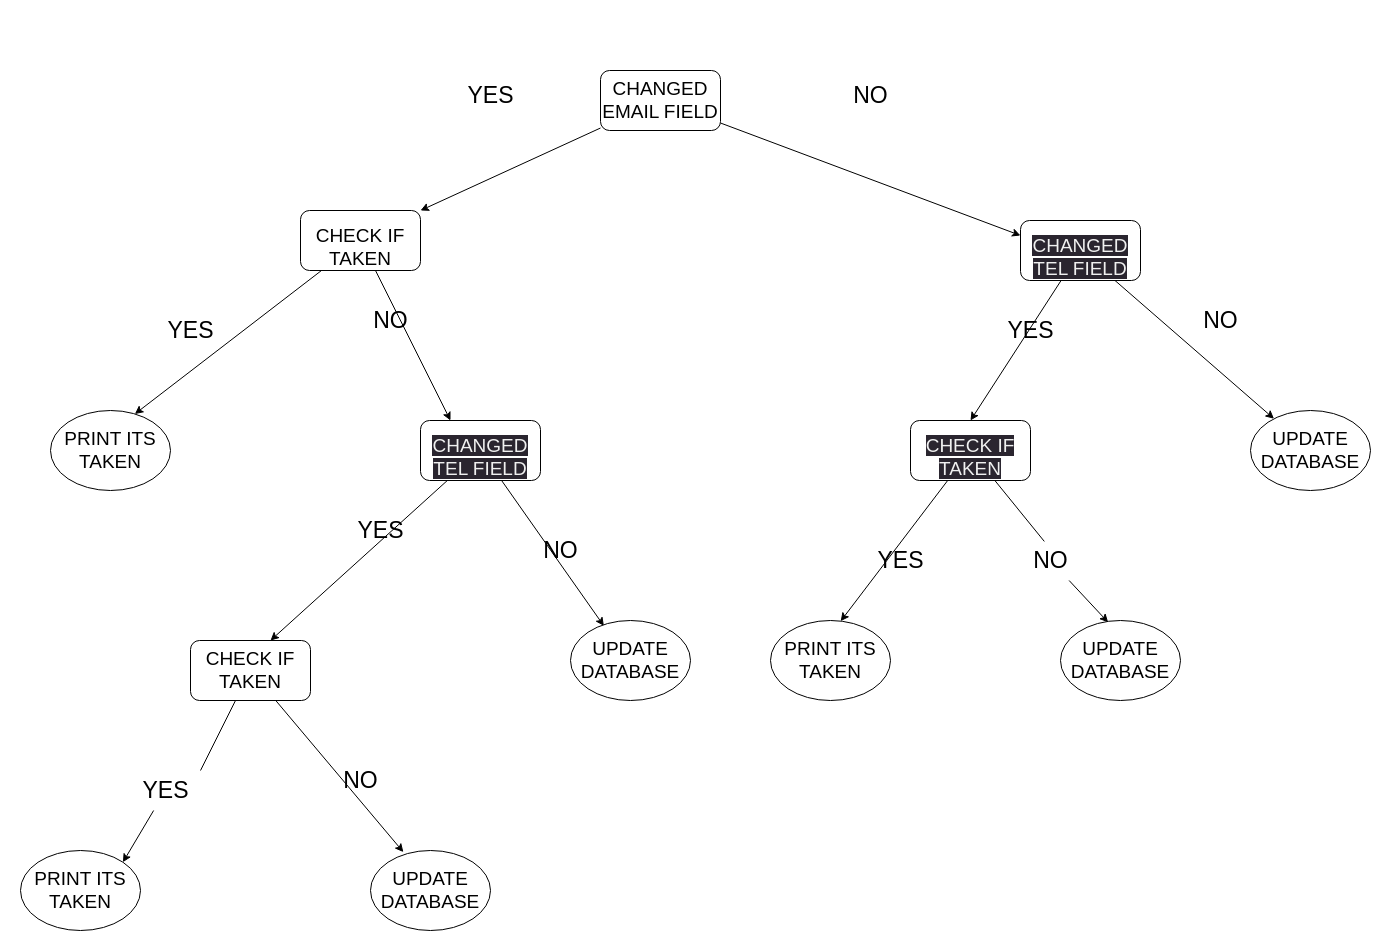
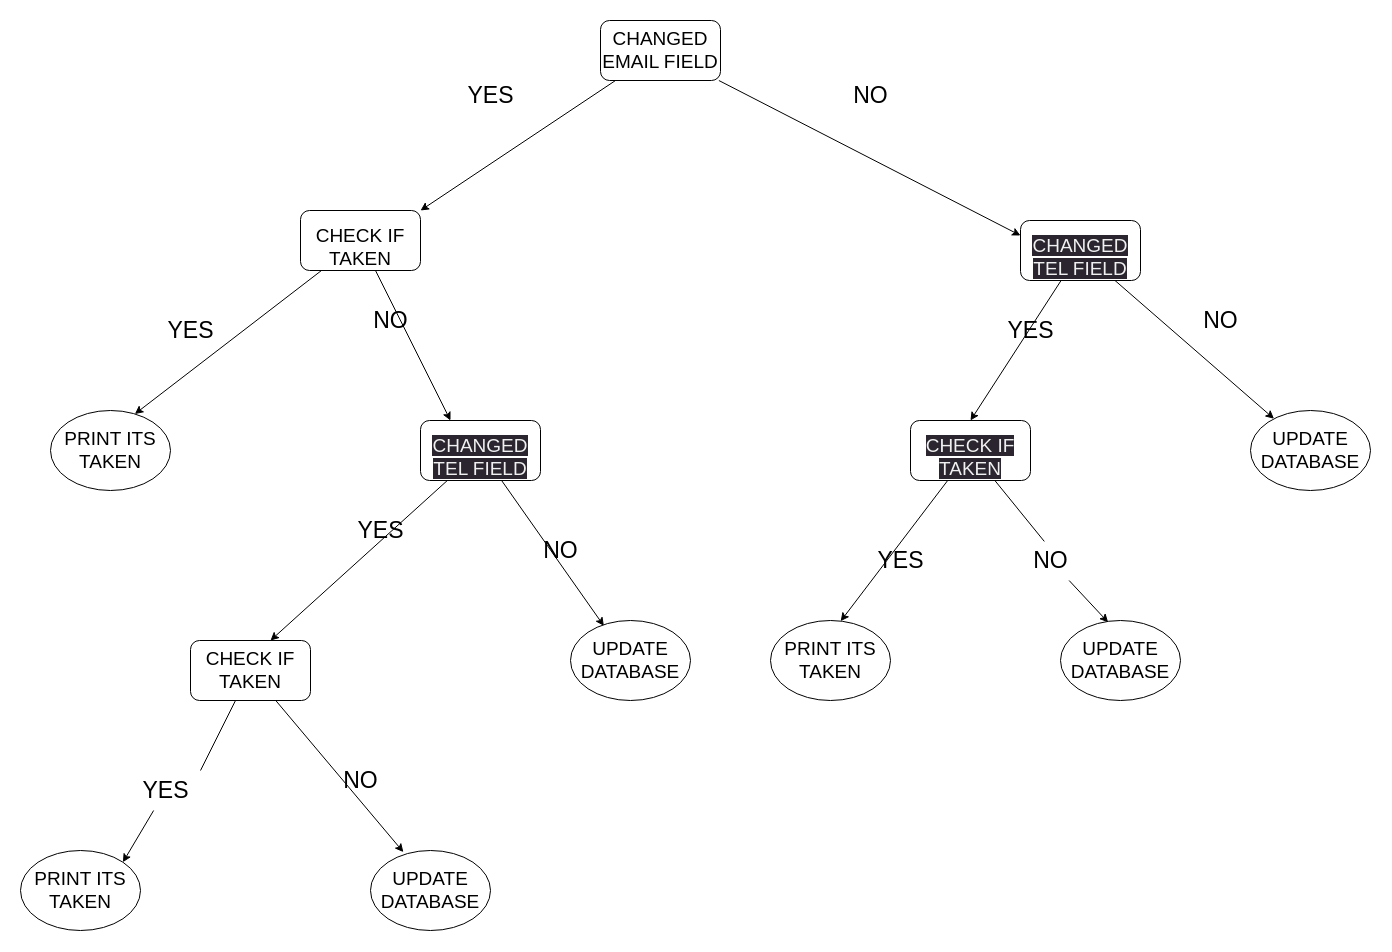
(661, 101) -> (661, 51)
